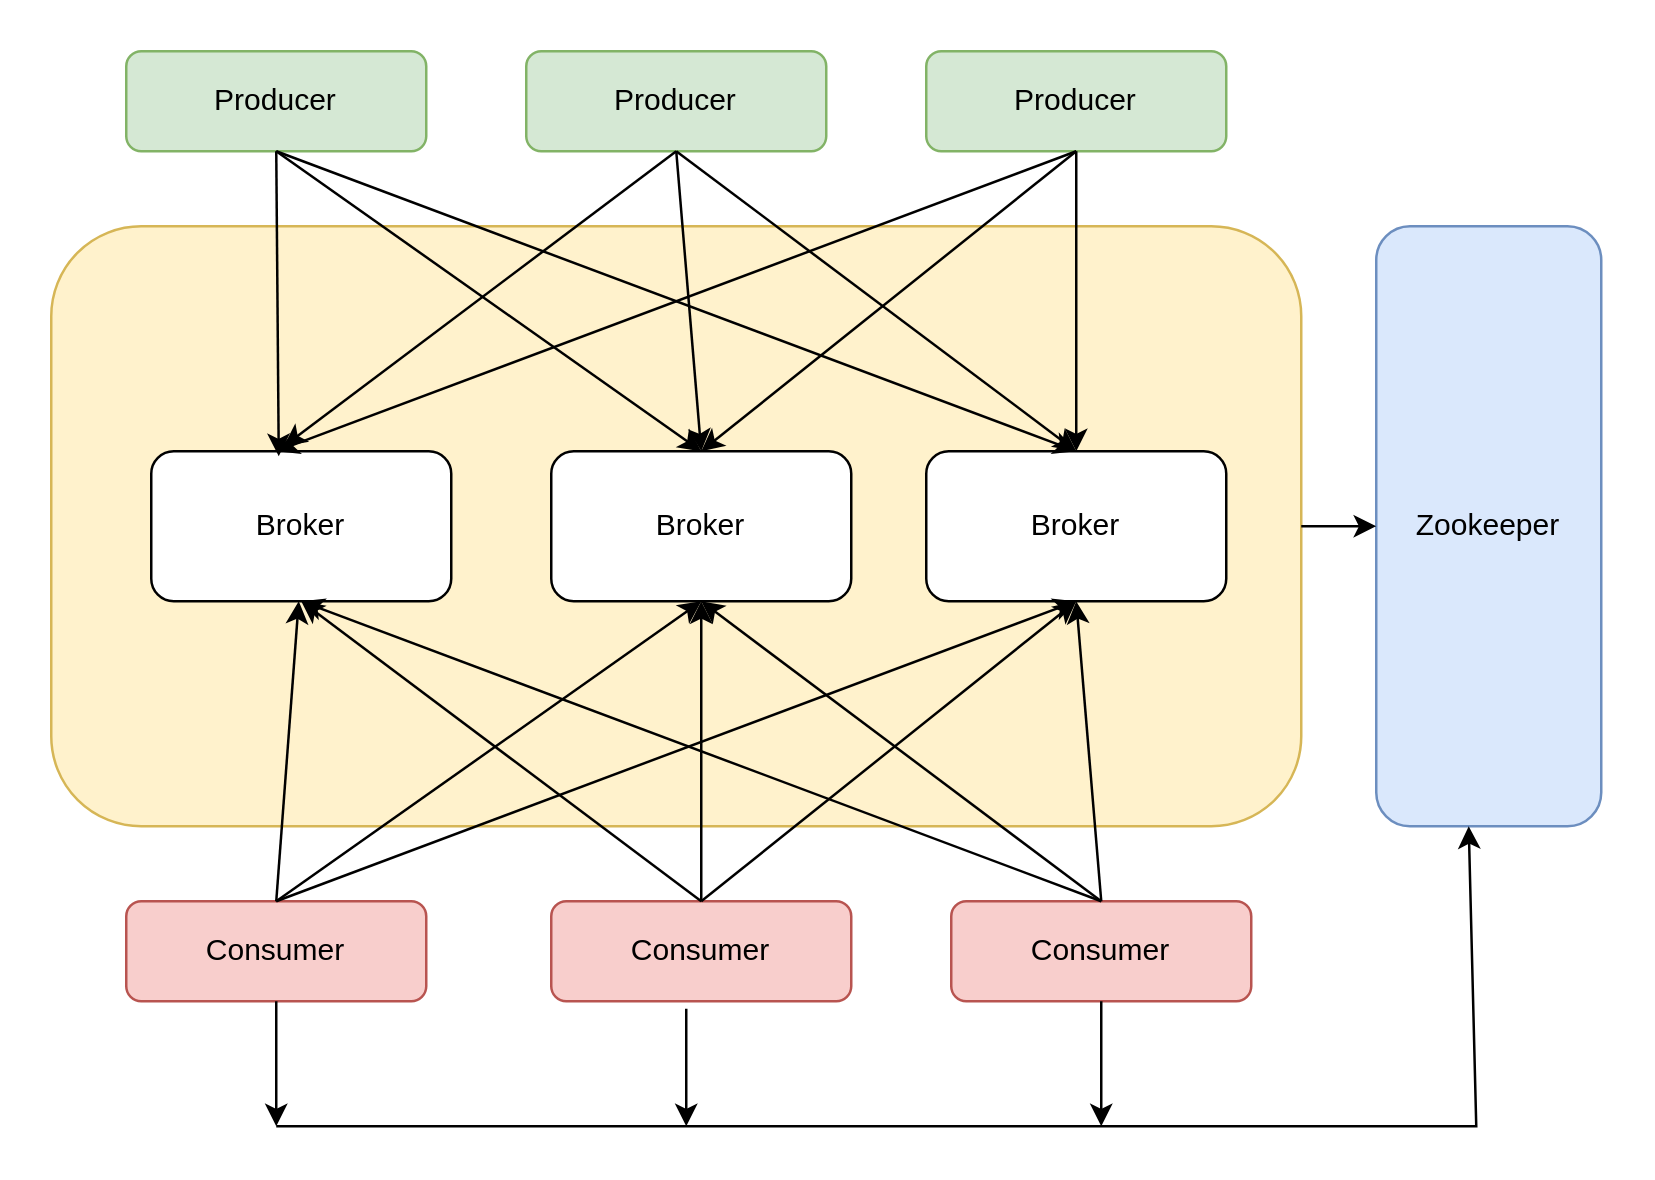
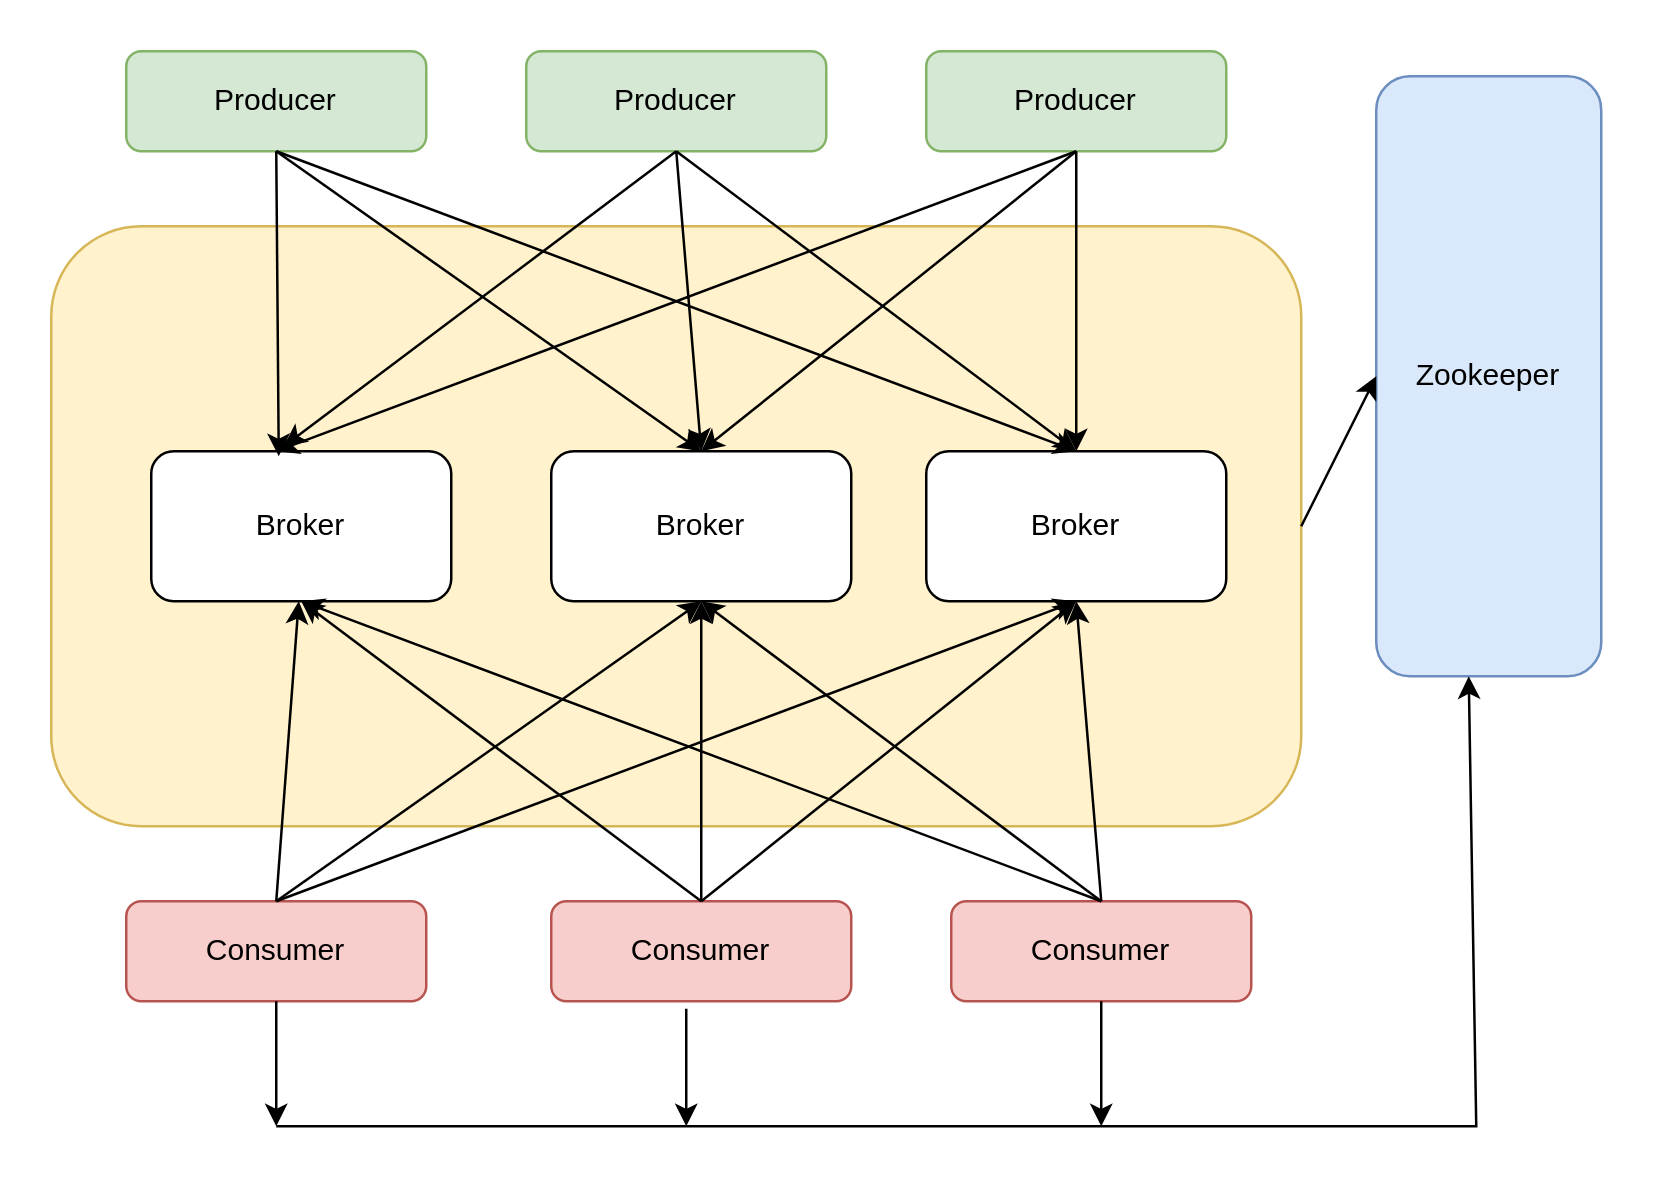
(1489, 526) -> (1489, 376)
